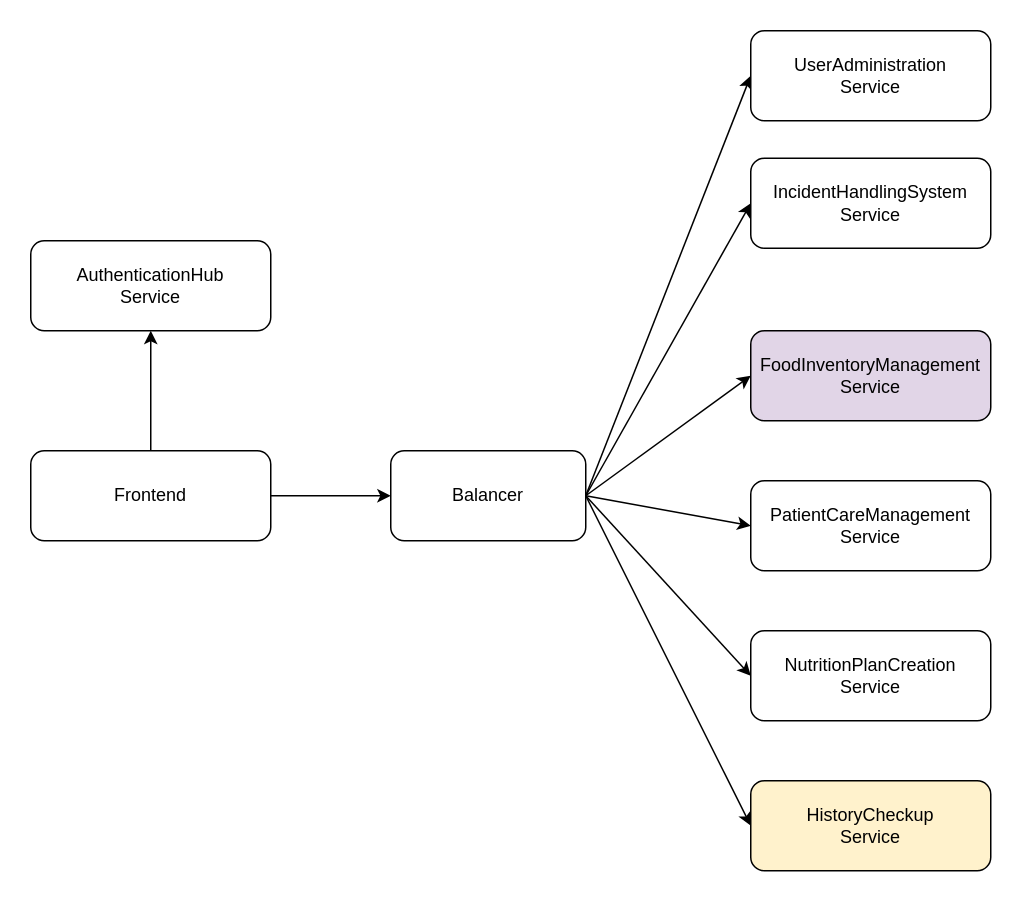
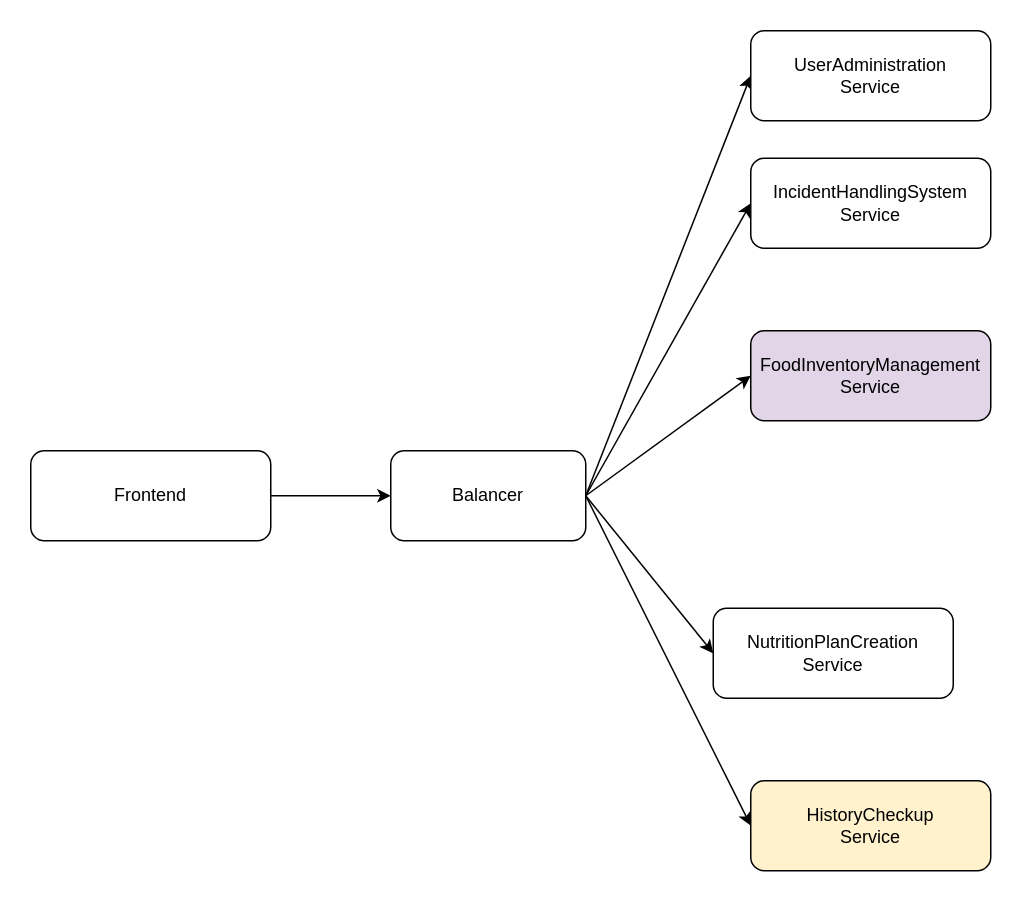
(151, 286) -> none
(151, 396) -> none
(666, 510) -> none
(871, 526) -> none
(871, 676) -> (833, 653)
